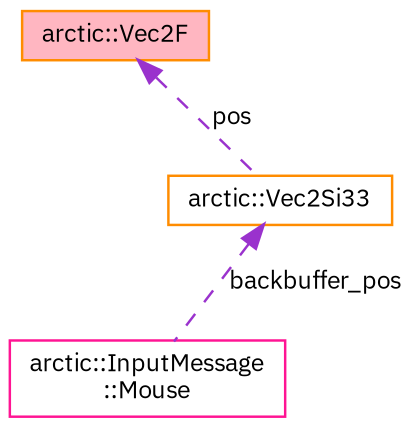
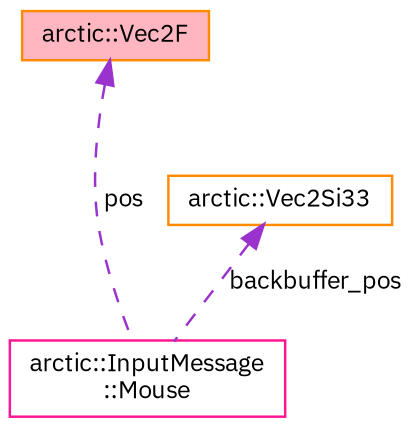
(207, 127) -> (97, 215)
